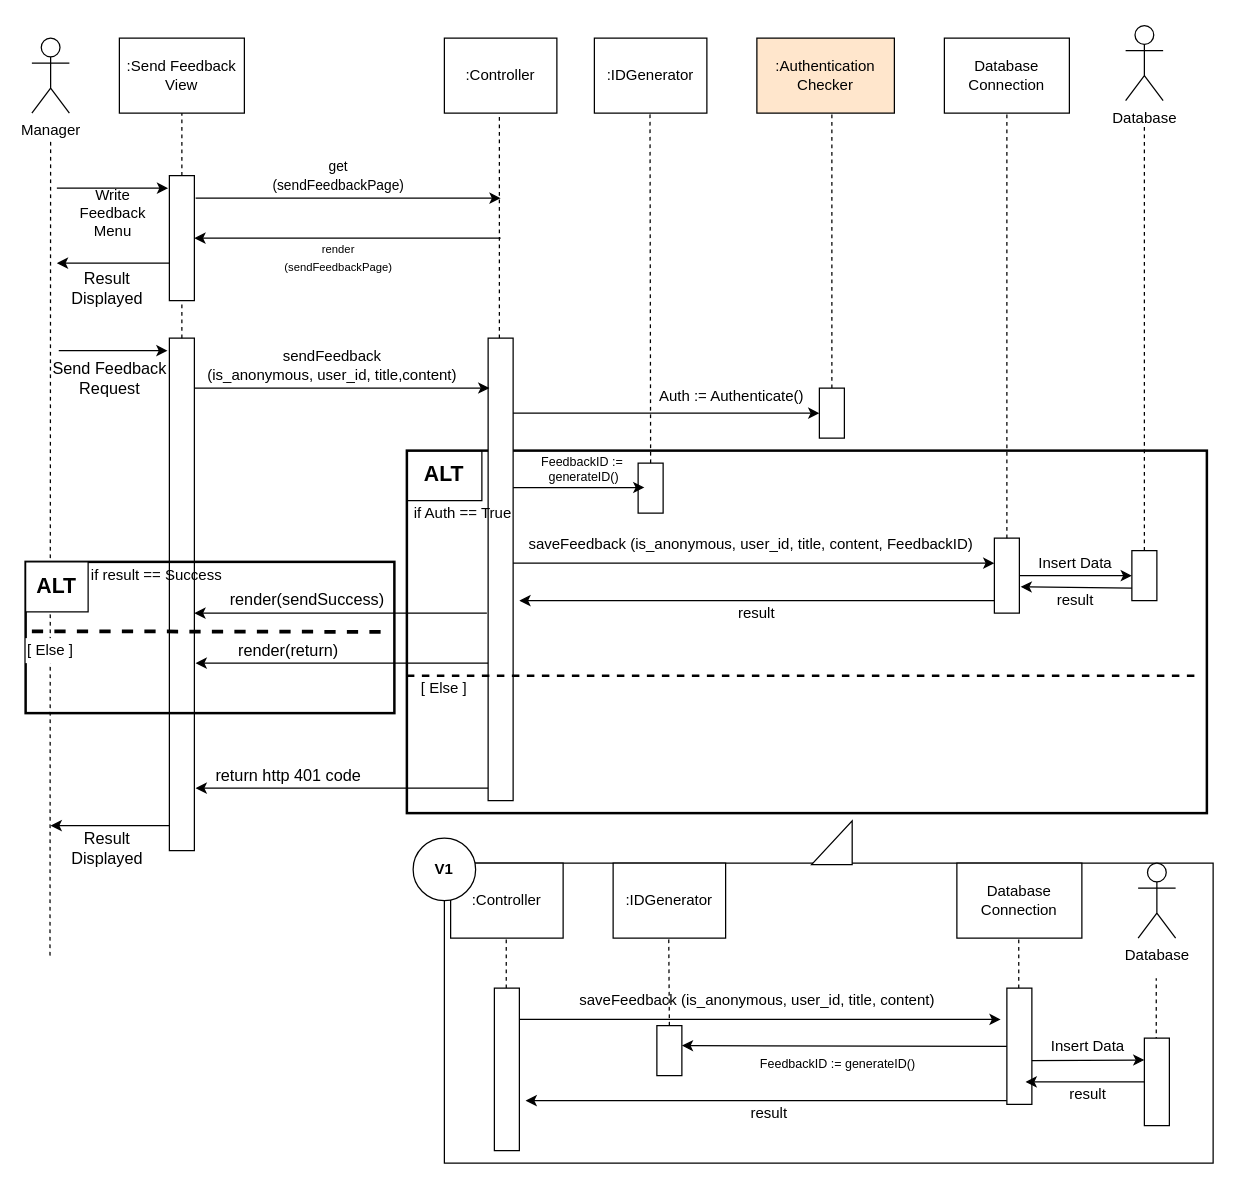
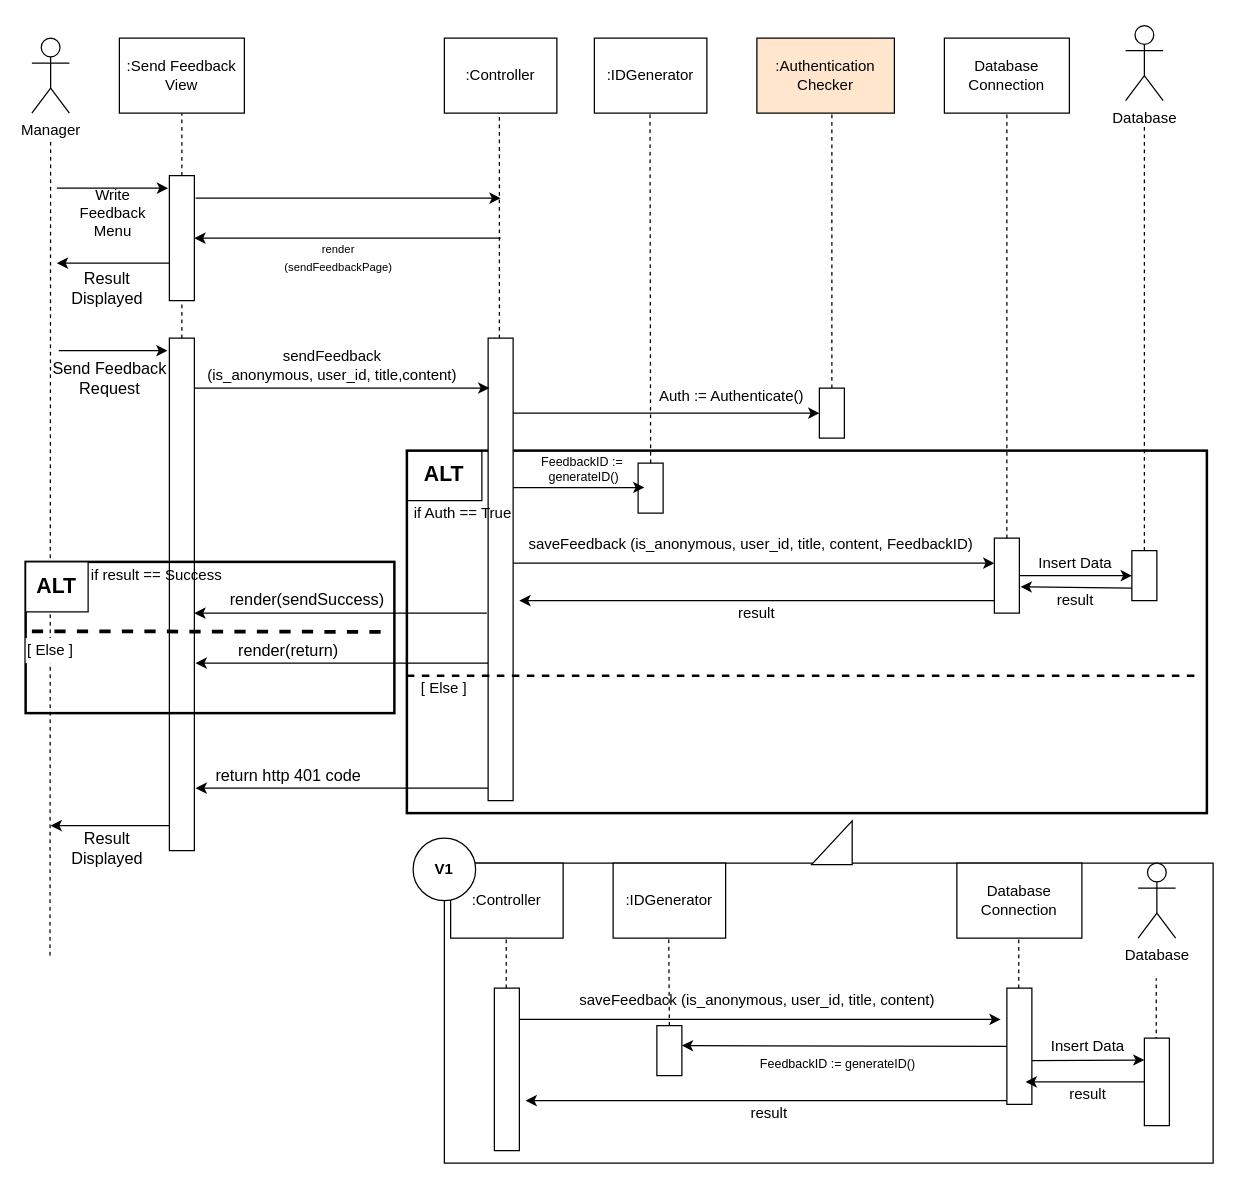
(338, 176) -> none
